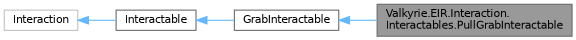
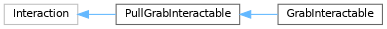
(156, 20) -> (178, 14)
(475, 20) -> none
